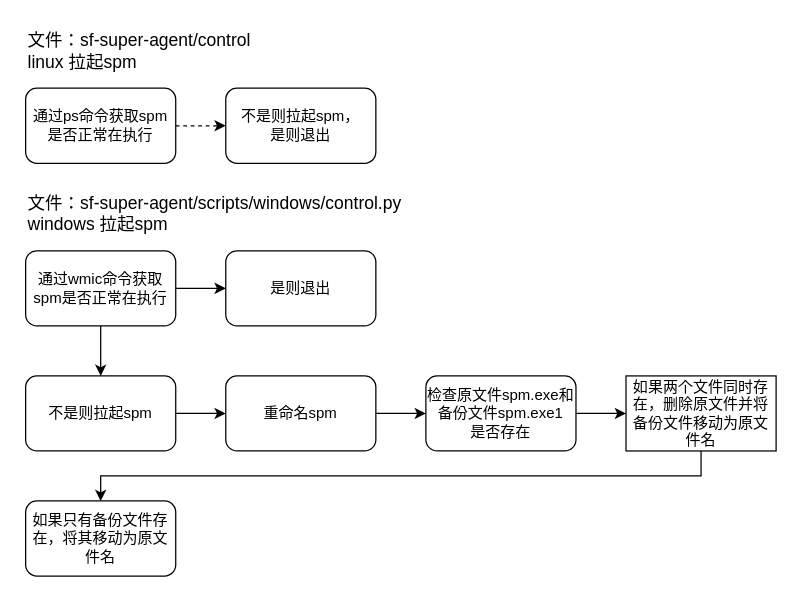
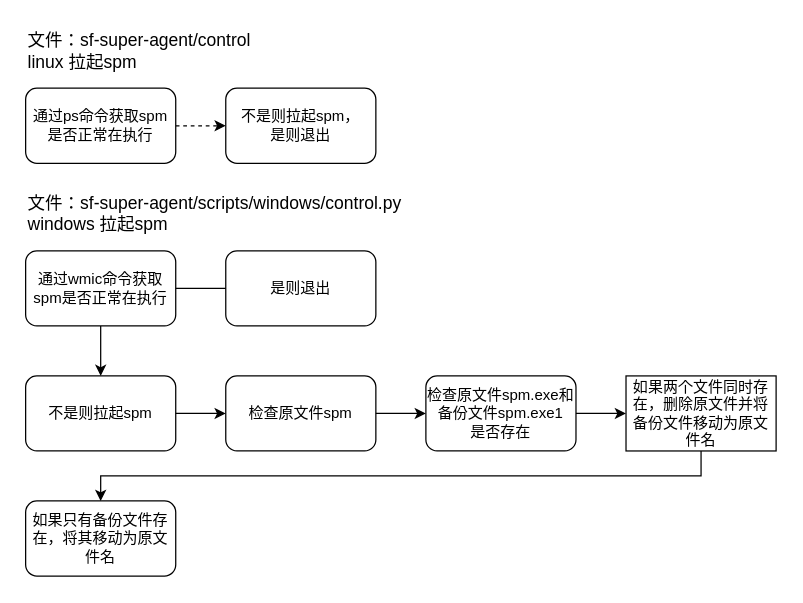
(216, 288) -> (219, 288)
(301, 413) -> (301, 413)
